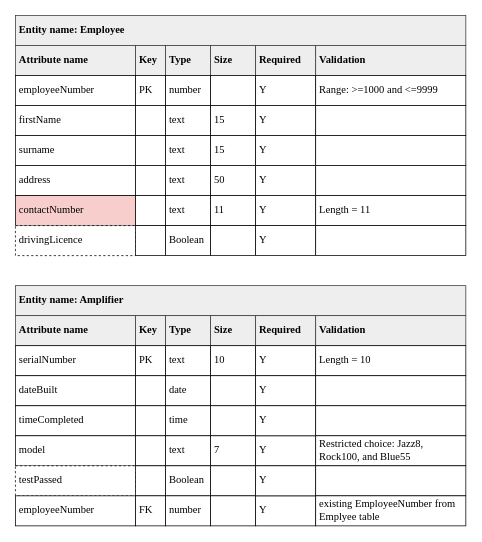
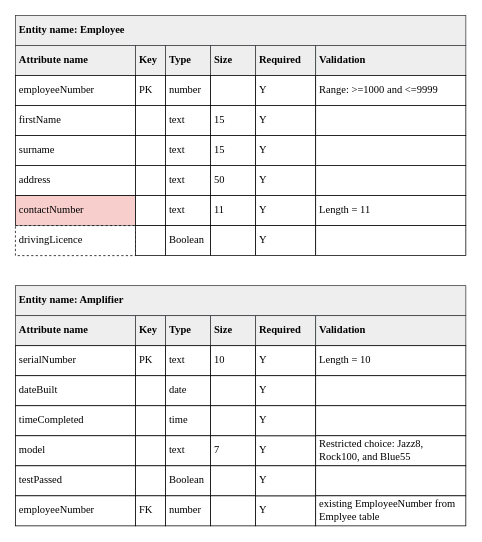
(75, 480) -> (75, 480)
